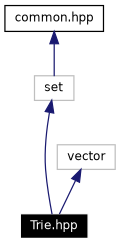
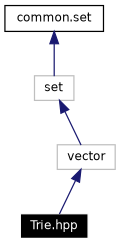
(54, 18) -> (54, 18)
(45, 164) -> (73, 128)
